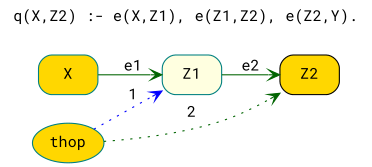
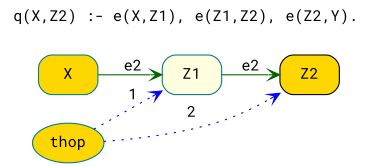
(133, 67) -> (133, 67)
(190, 130) -> (190, 130)
